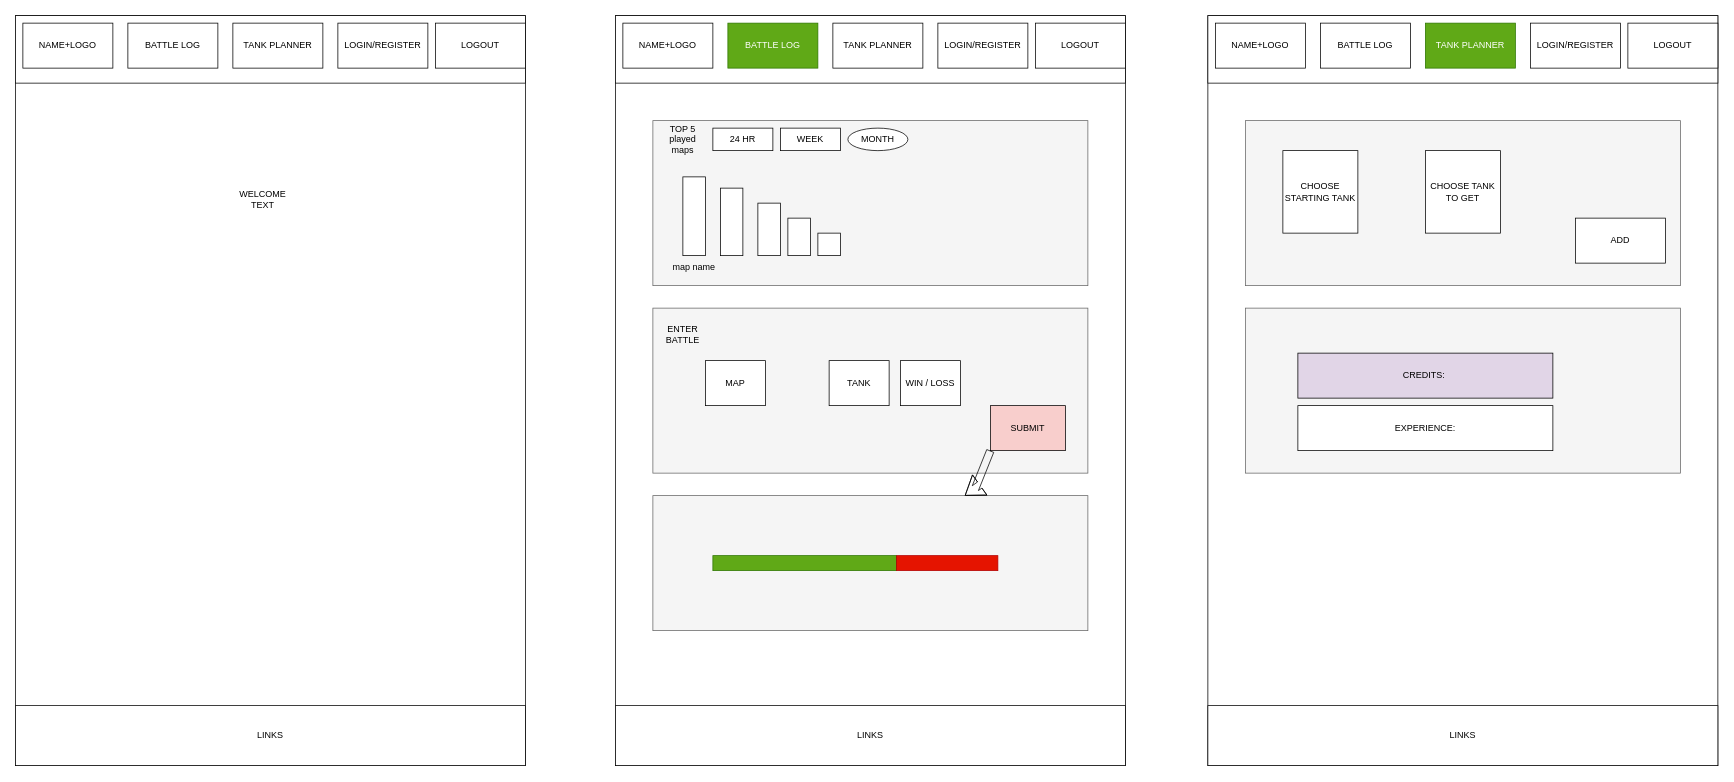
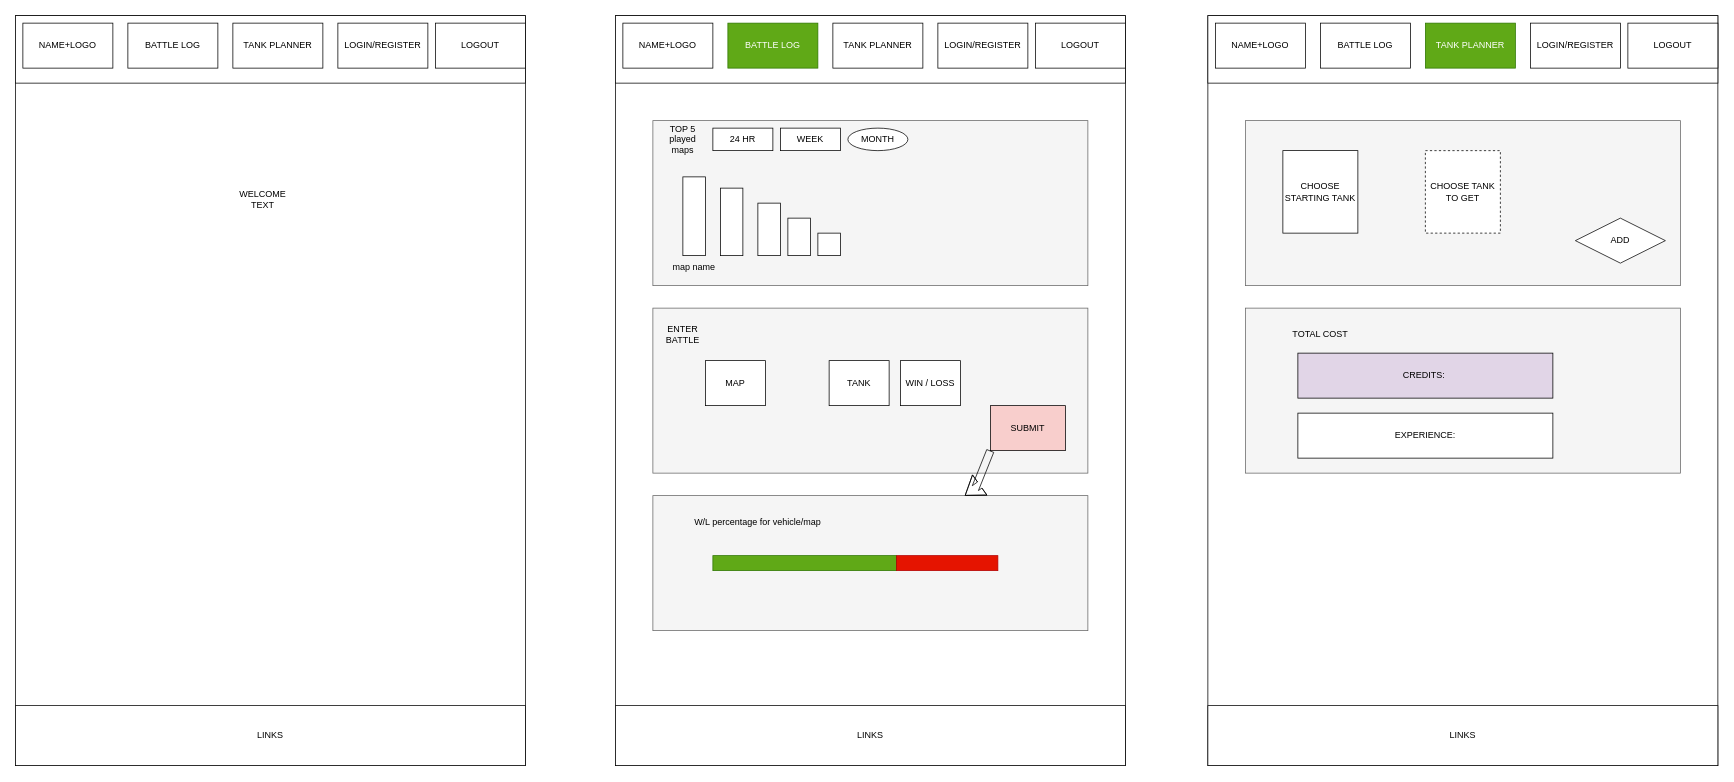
(1463, 192) -> (1463, 192)
(1620, 240) -> (1620, 240)
none -> (1320, 334)
(1425, 428) -> (1425, 435)
none -> (758, 522)
